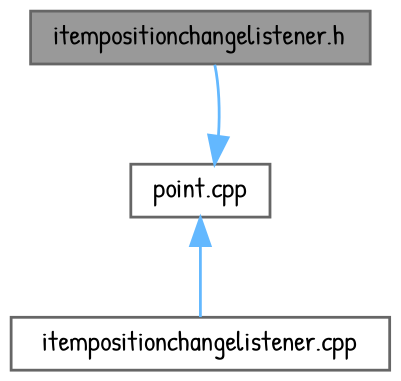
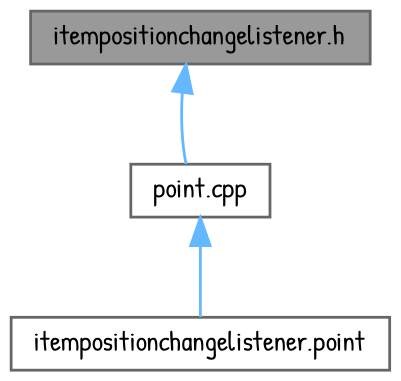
(219, 100) -> (182, 129)
(200, 344) -> (200, 344)
